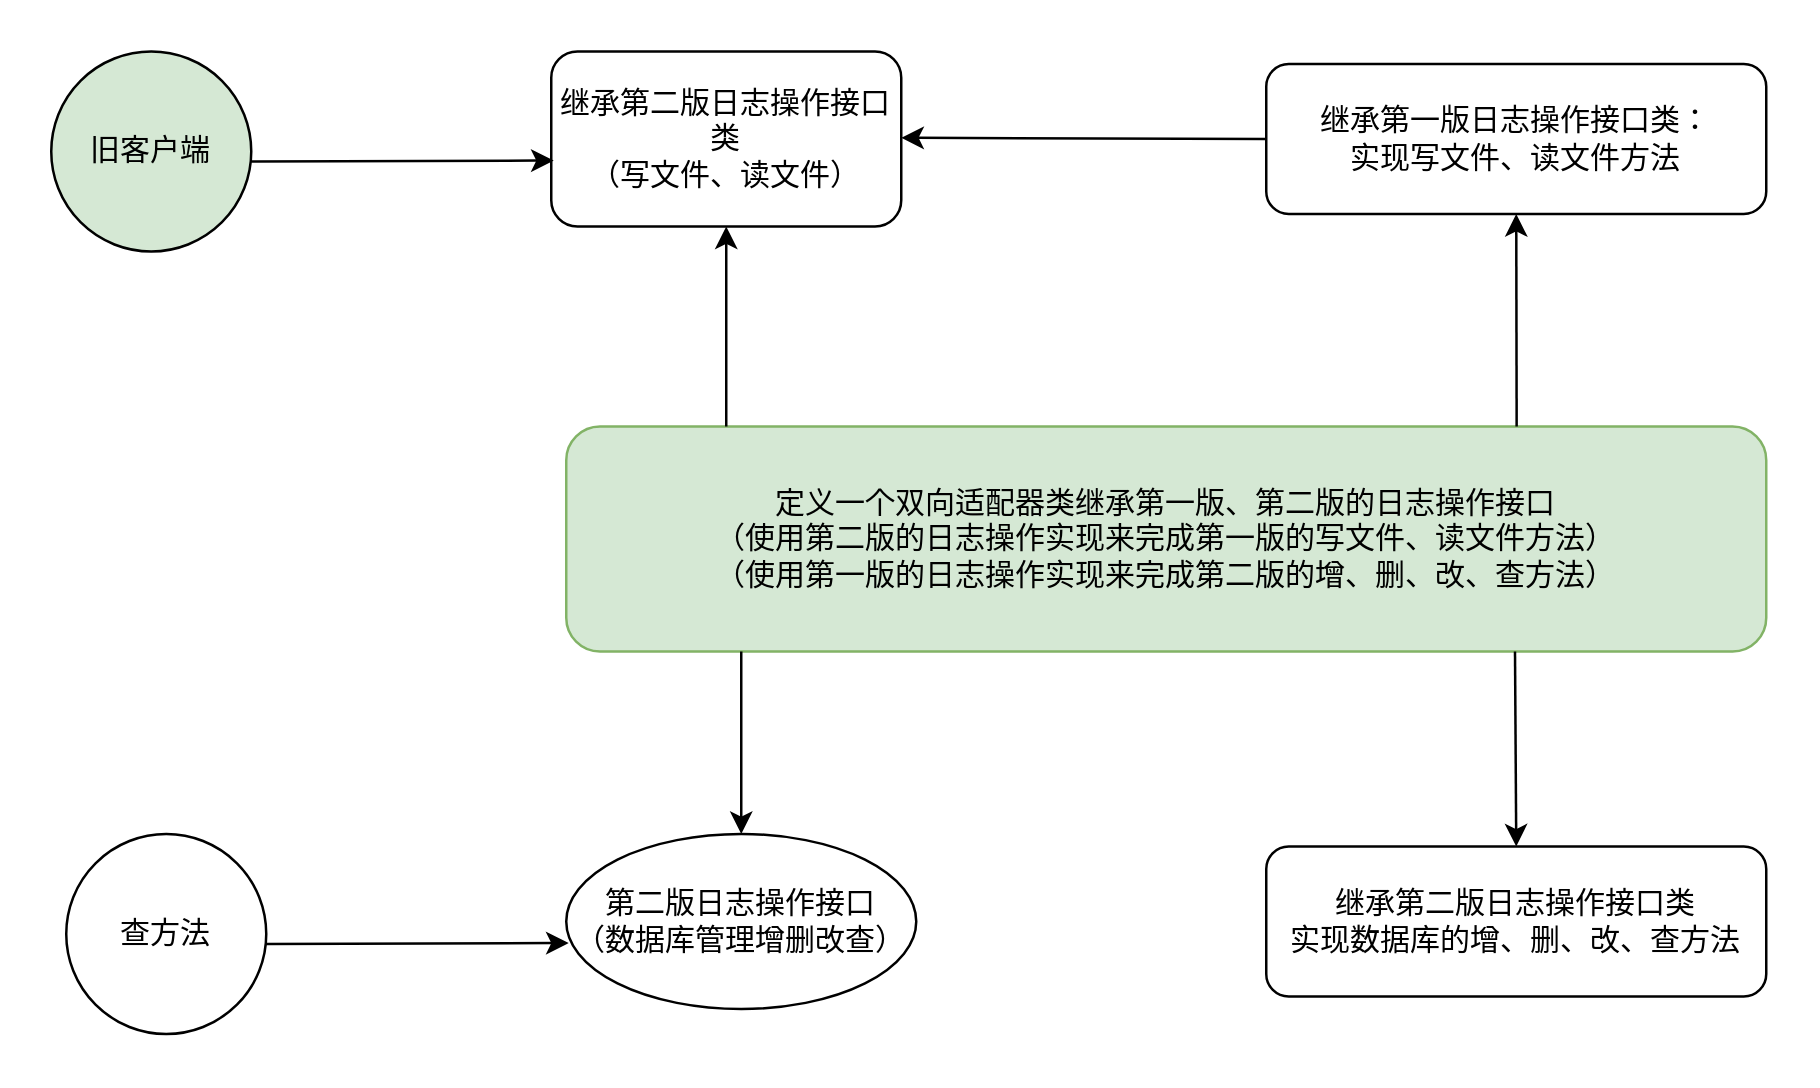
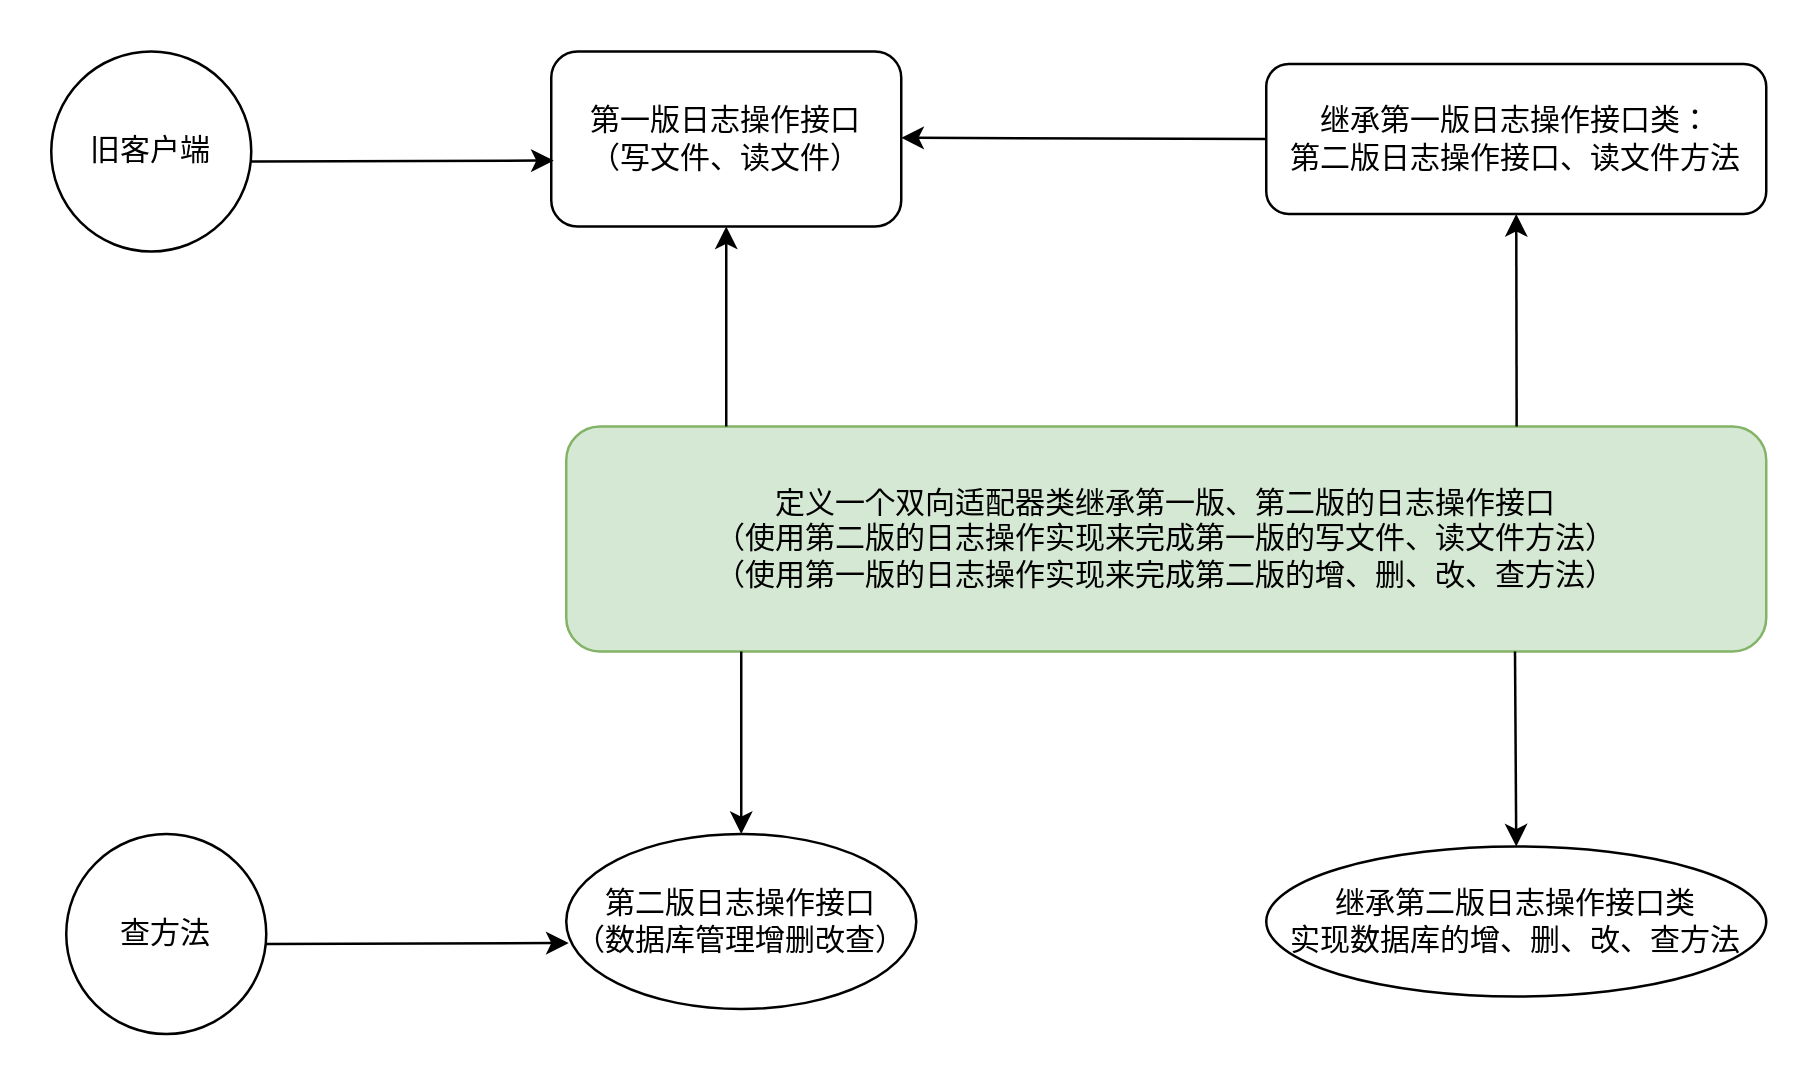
(726, 139) -> (726, 139)
(1516, 139) -> (1516, 139)
(151, 151) -> (151, 151)
(1516, 921) -> (1516, 921)
